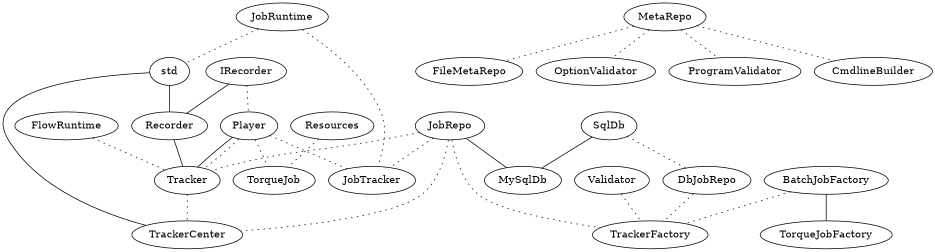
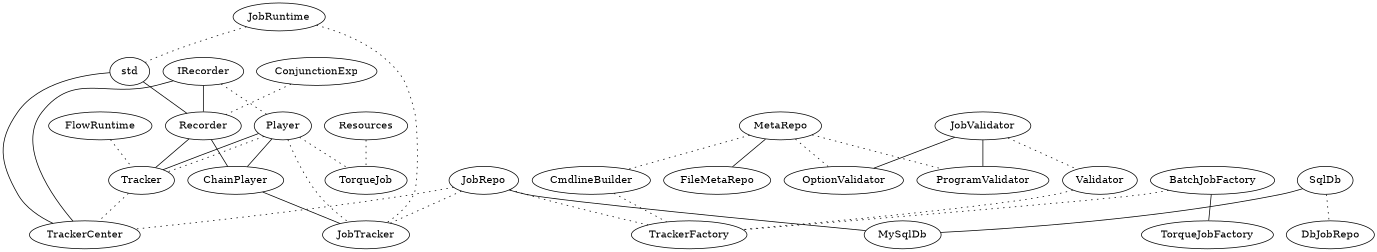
(569, 44) -> (749, 153)
none -> (317, 71)
none -> (48, 106)
none -> (983, 126)
(315, 150) -> none
none -> (236, 180)
(679, 208) -> (631, 203)
